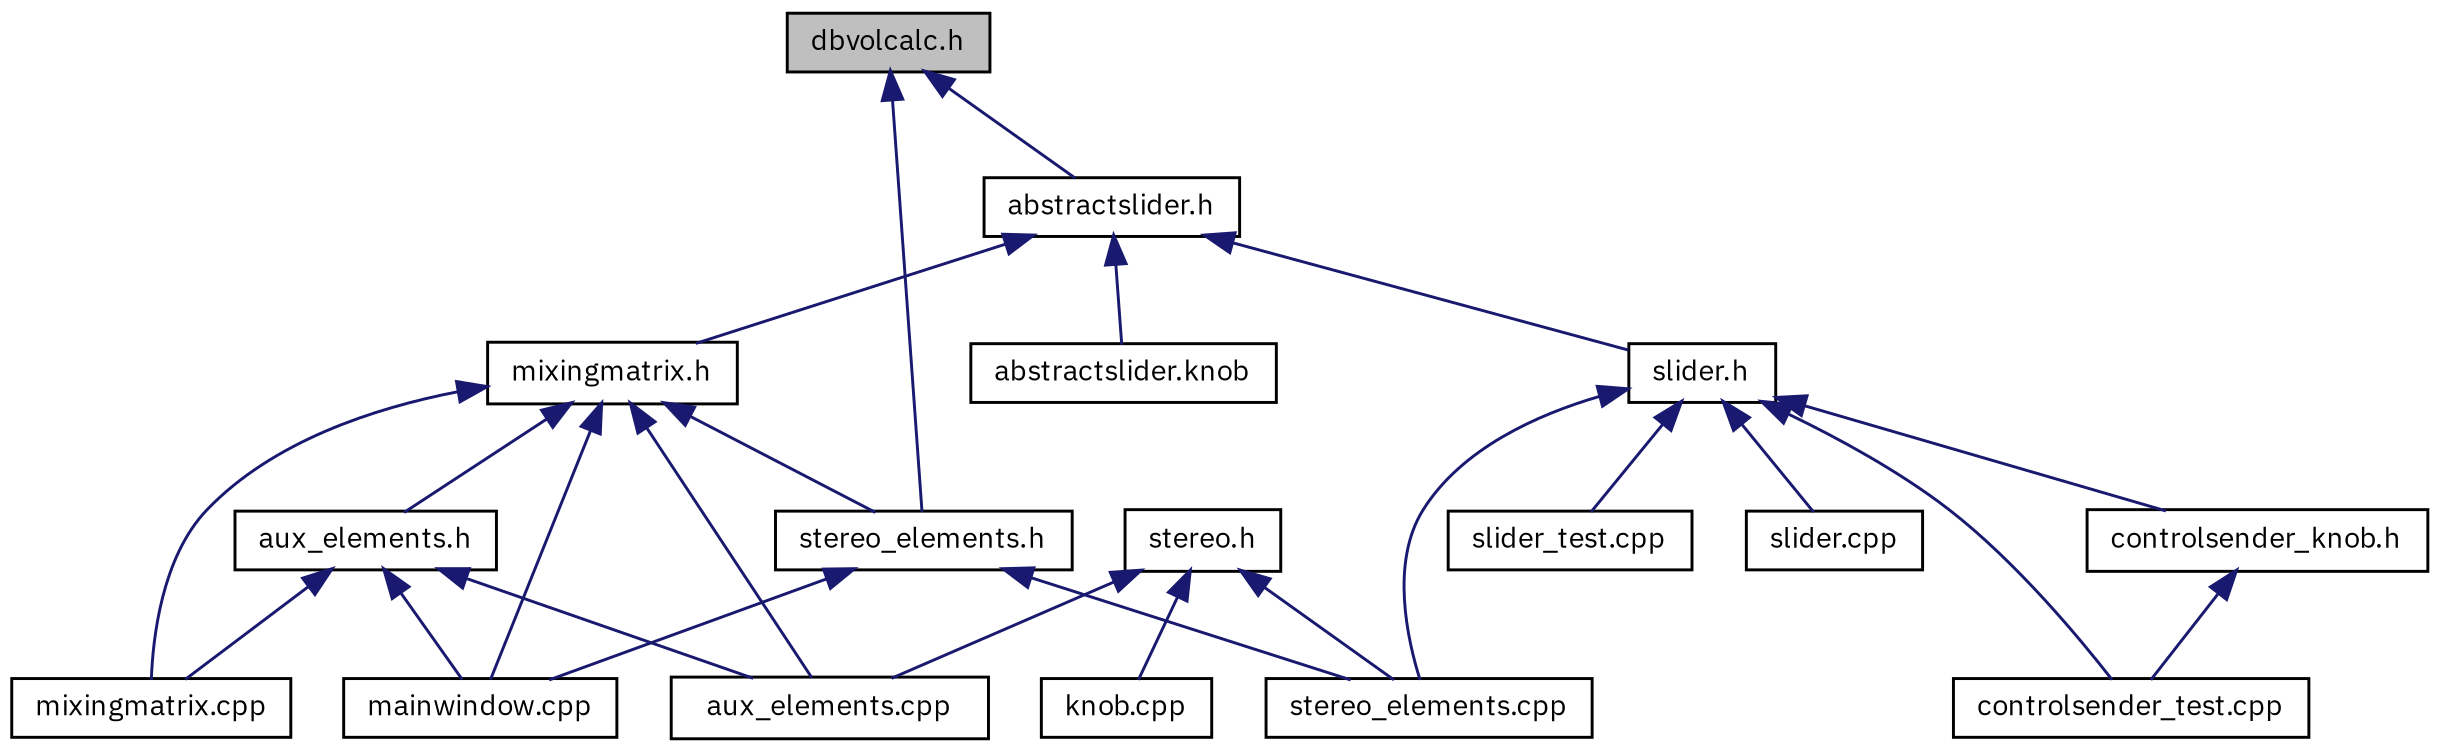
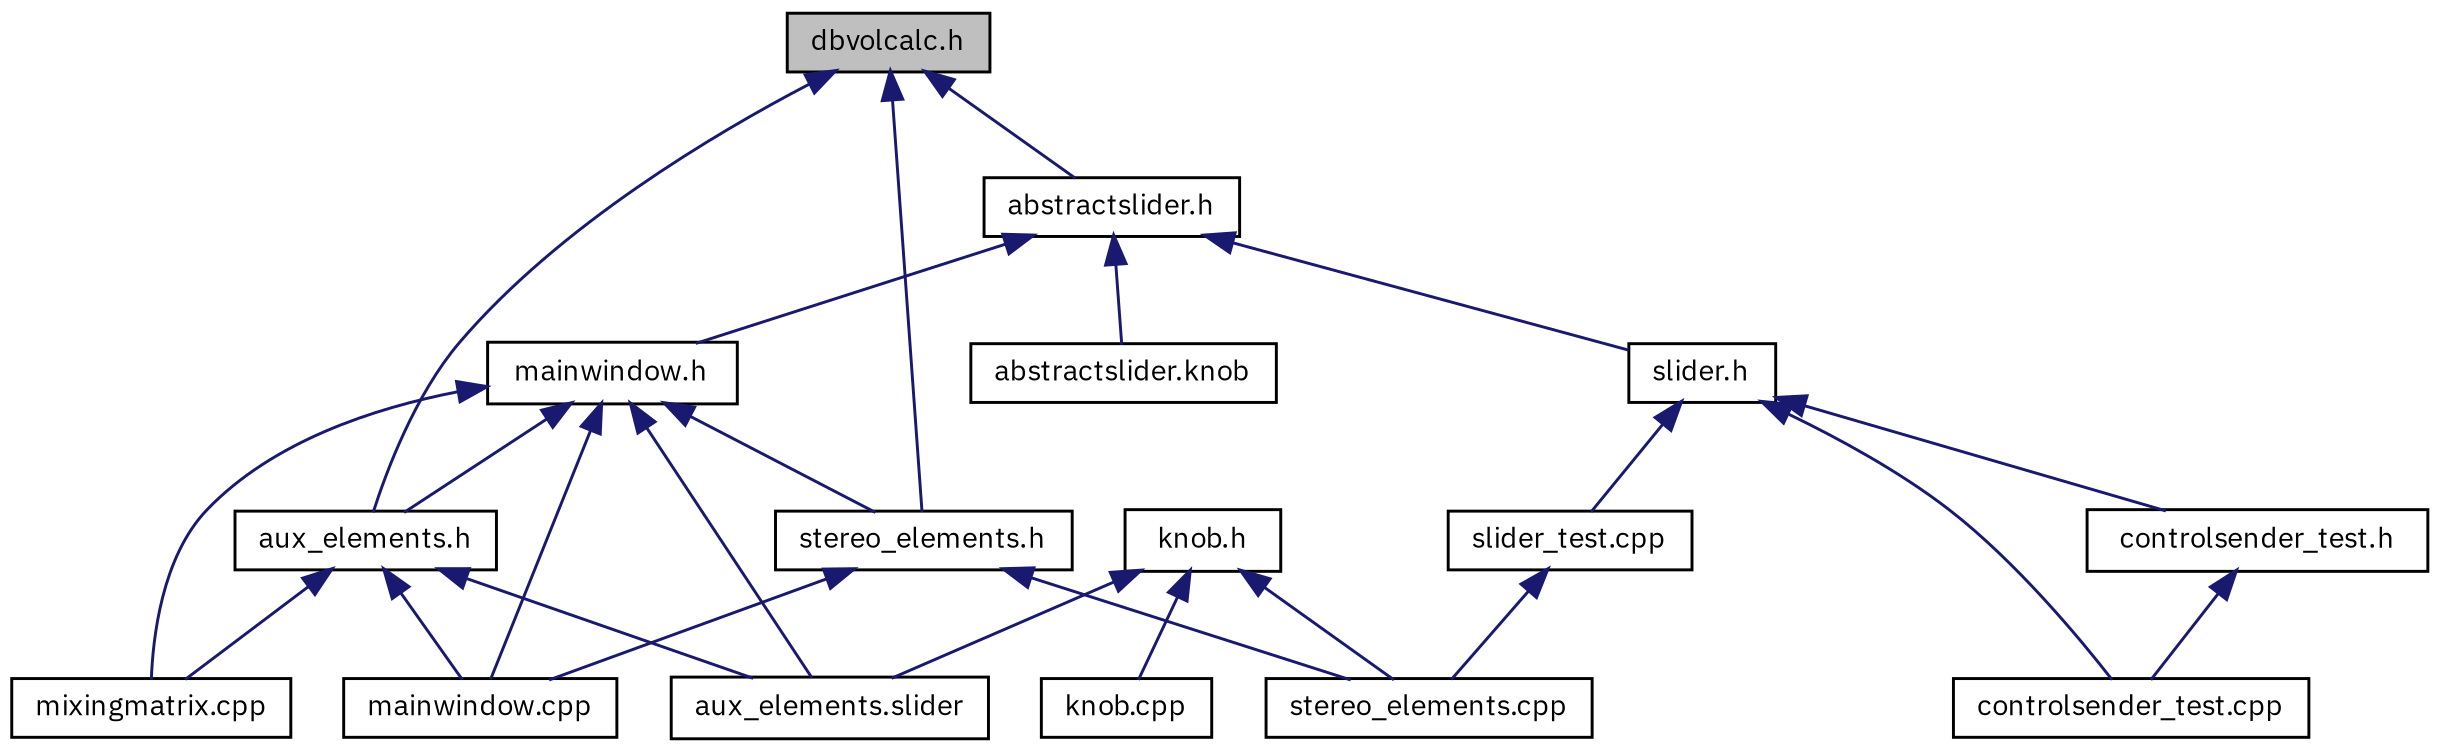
none -> (547, 257)
(612, 373) -> (612, 373)
(1435, 494) -> (1490, 635)
(1203, 540) -> (1203, 540)
(1834, 540) -> none
(2257, 540) -> (2257, 540)
(830, 708) -> (830, 708)
